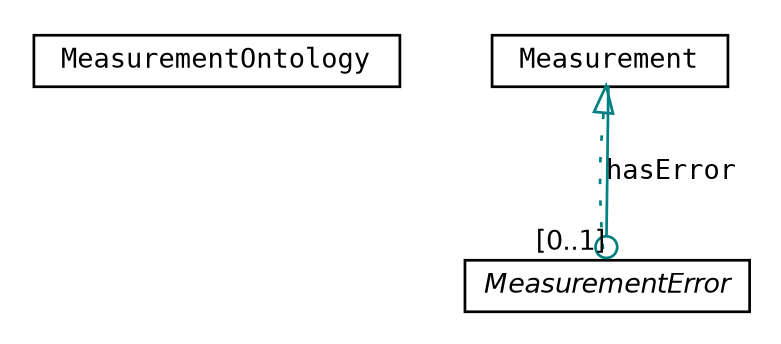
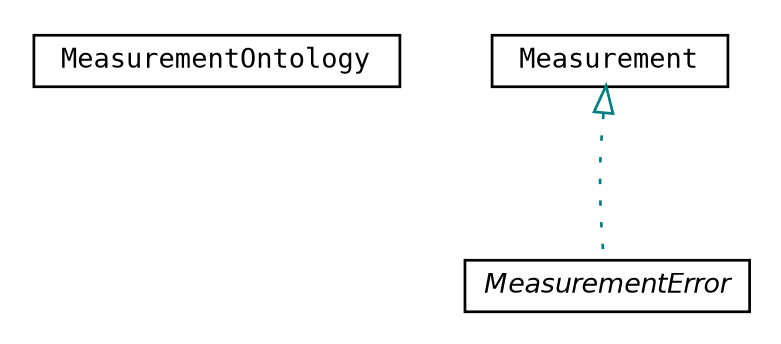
(607, 160) -> none
